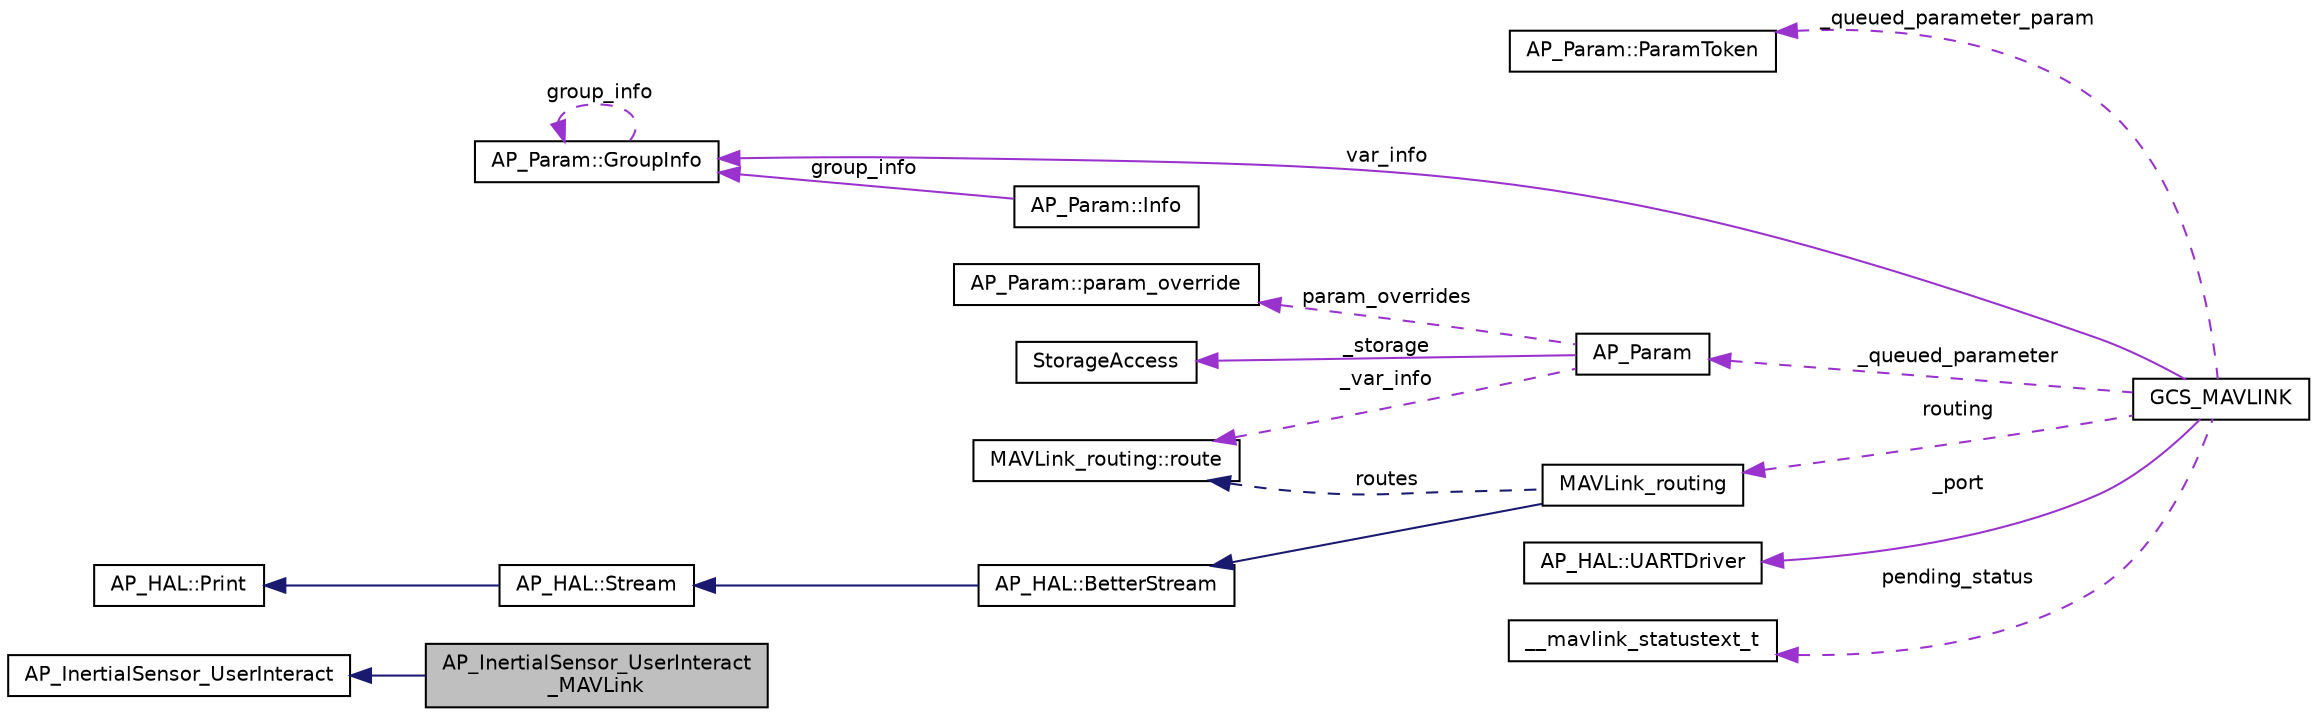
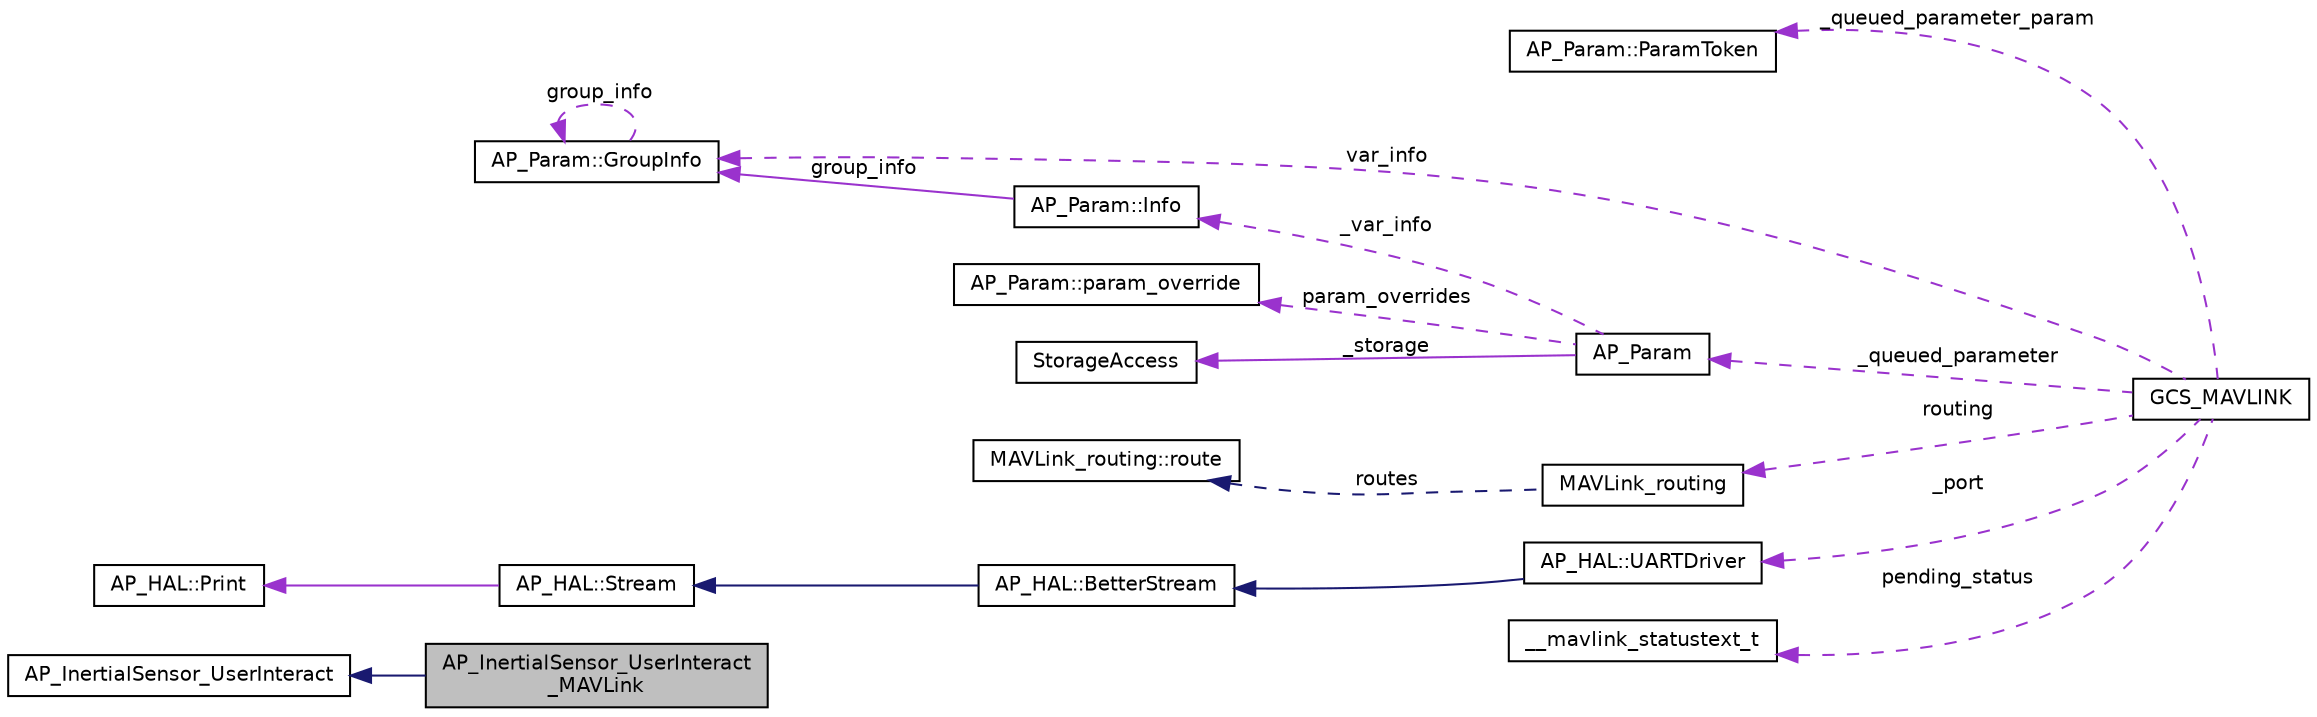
(1478, 181) -> (1478, 181)
(1406, 404) -> (1416, 262)
(2006, 526) -> (2006, 526)
(1387, 533) -> (1390, 587)
(392, 586) -> (392, 586)
